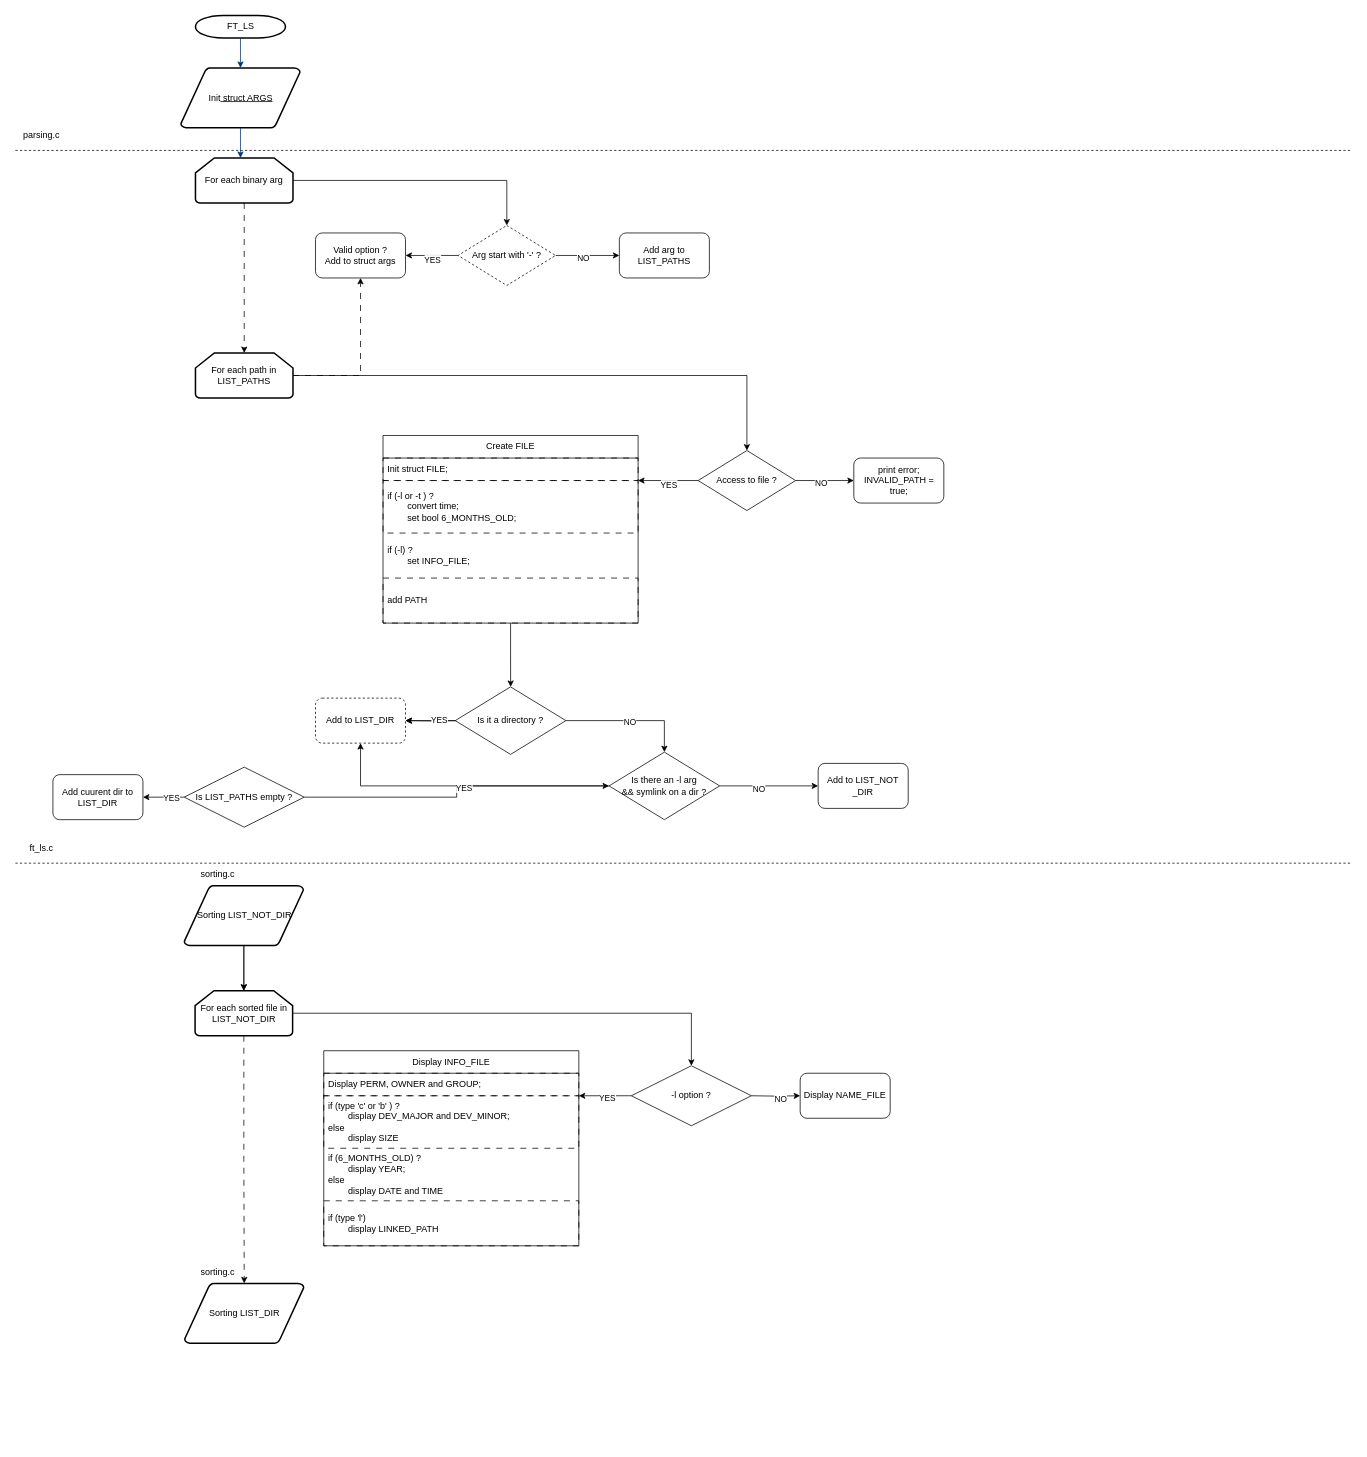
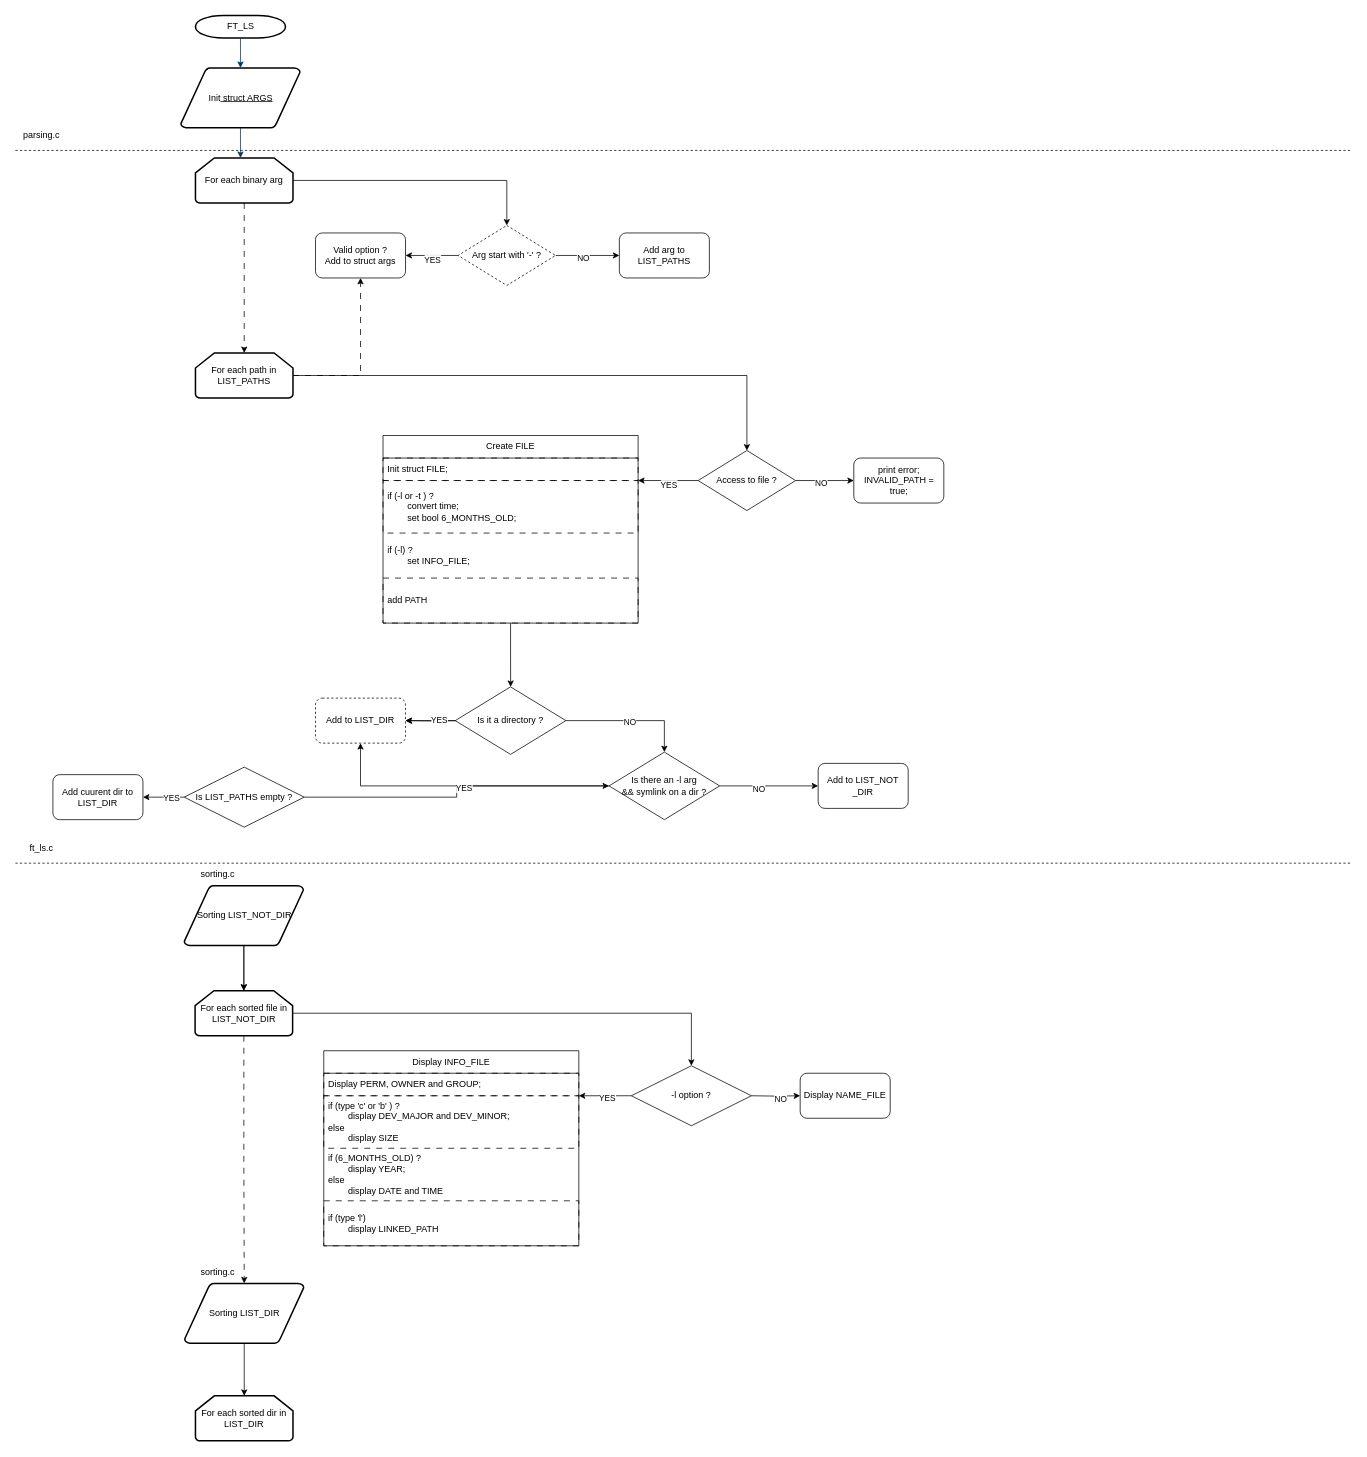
none -> (244, 1366)
none -> (244, 1418)
